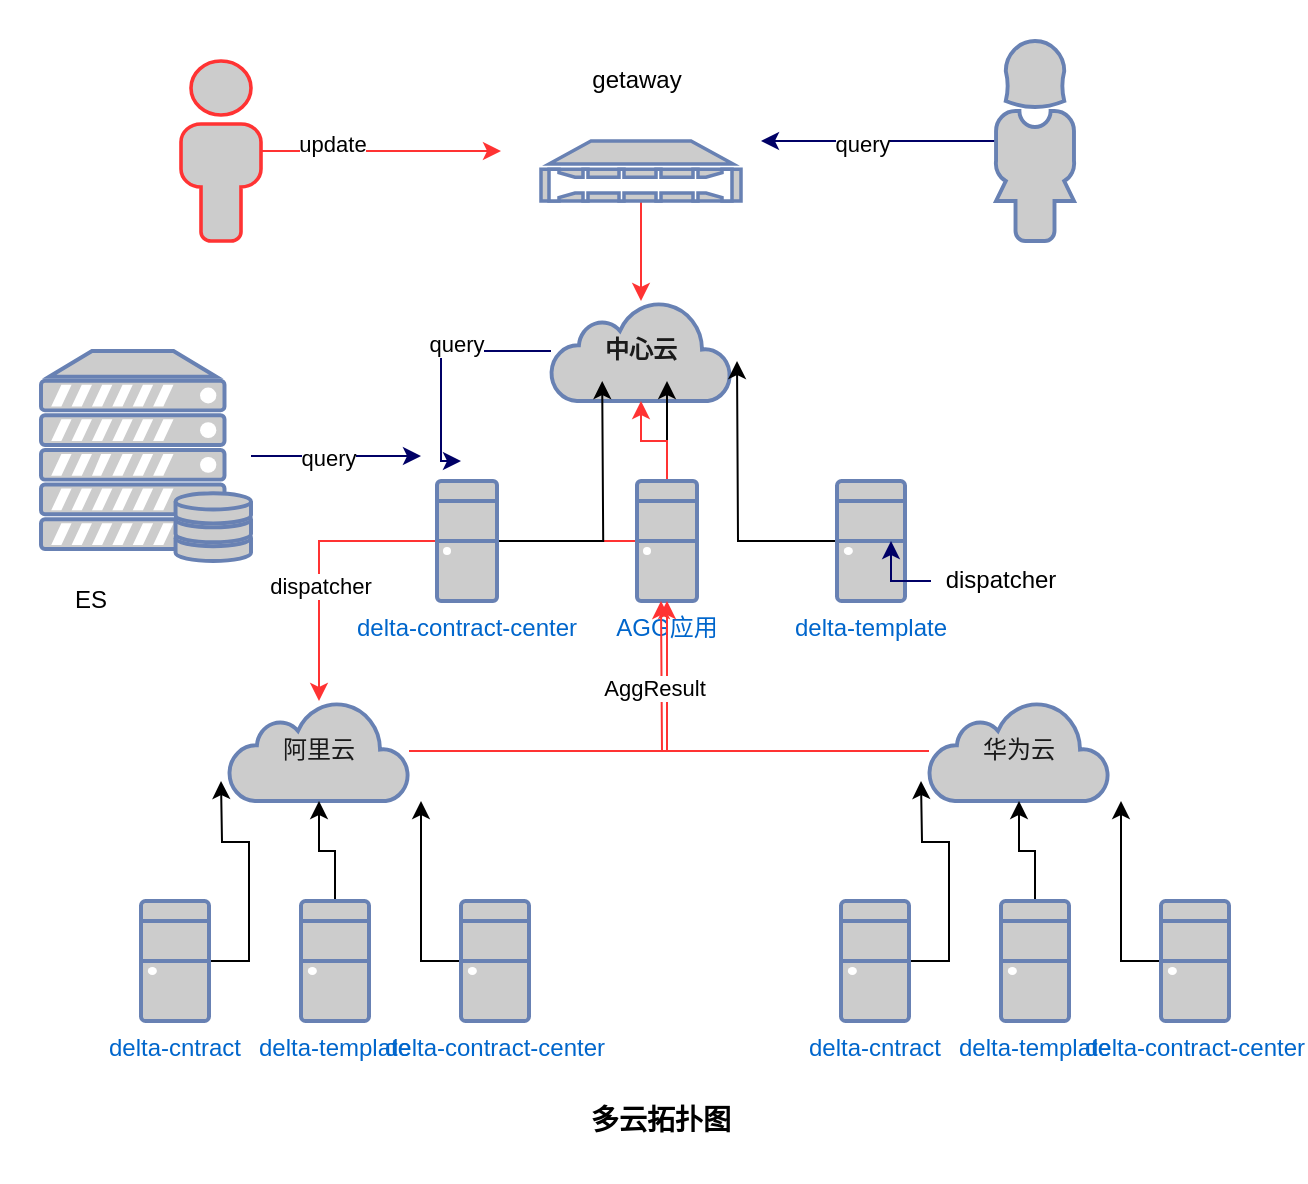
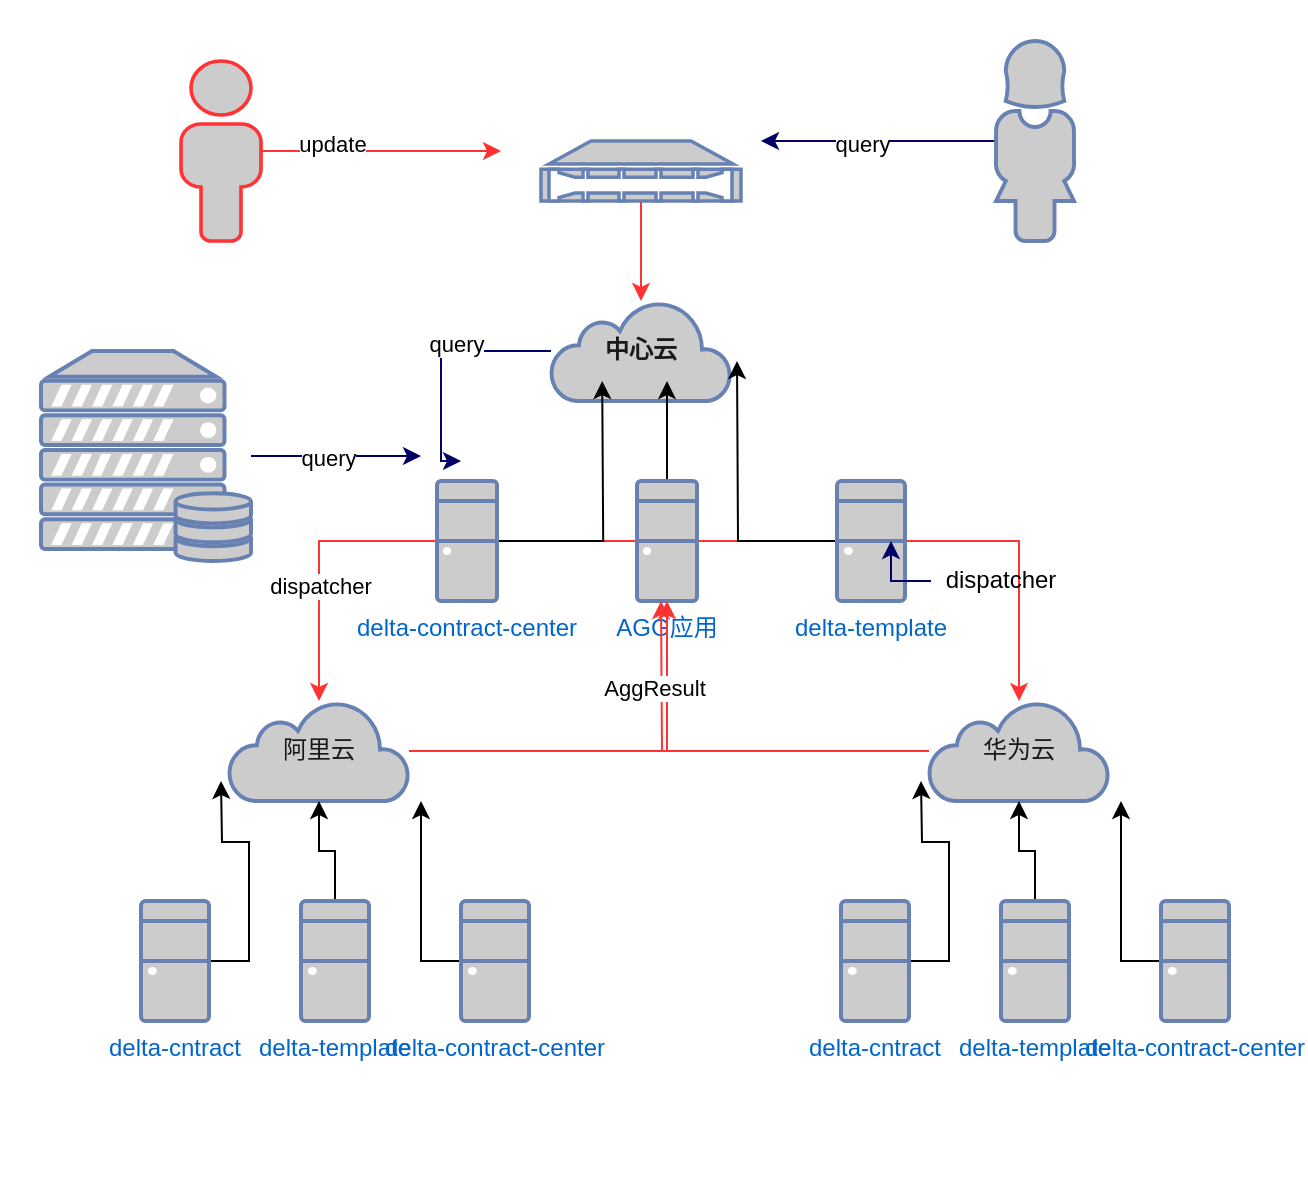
(637, 81) -> none
(641, 439) -> (1019, 558)
(91, 601) -> none
(661, 1121) -> none
